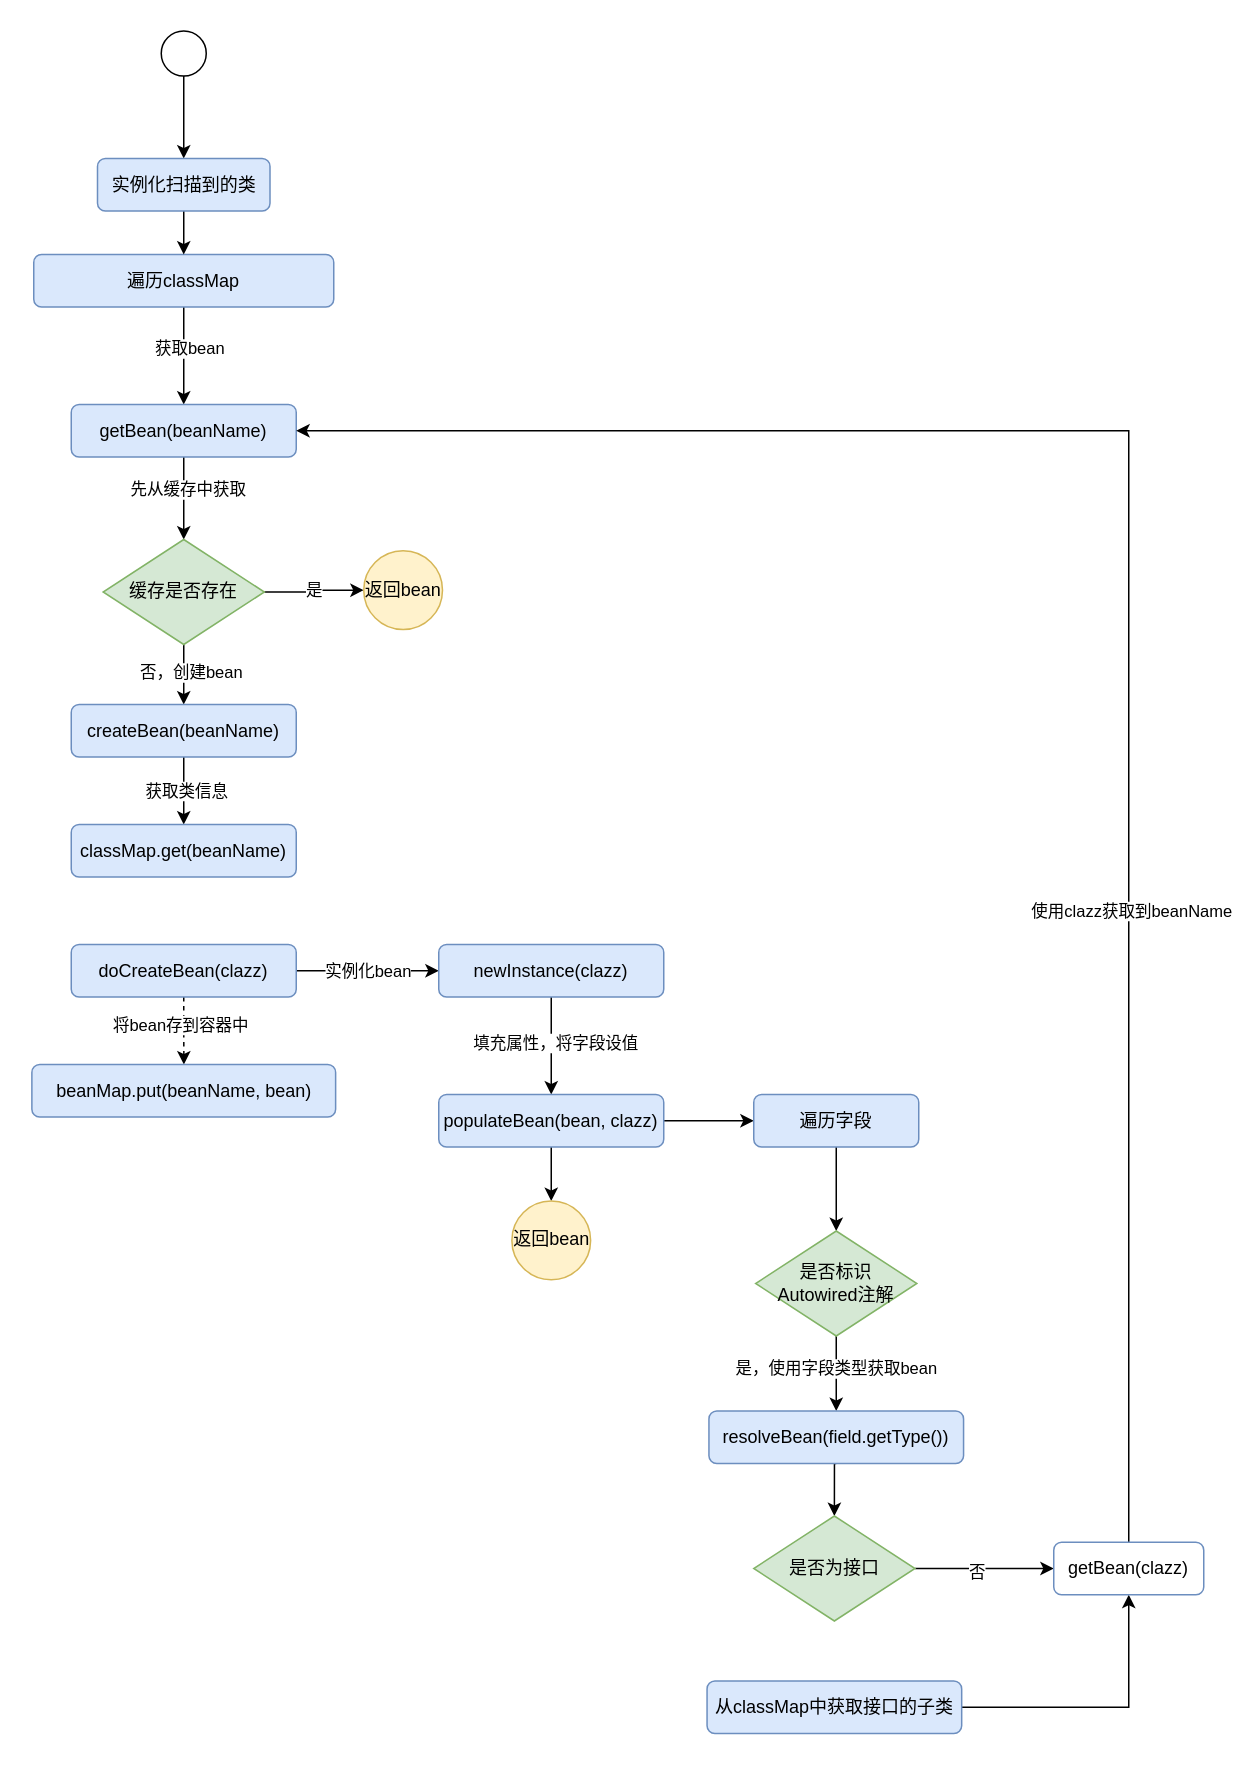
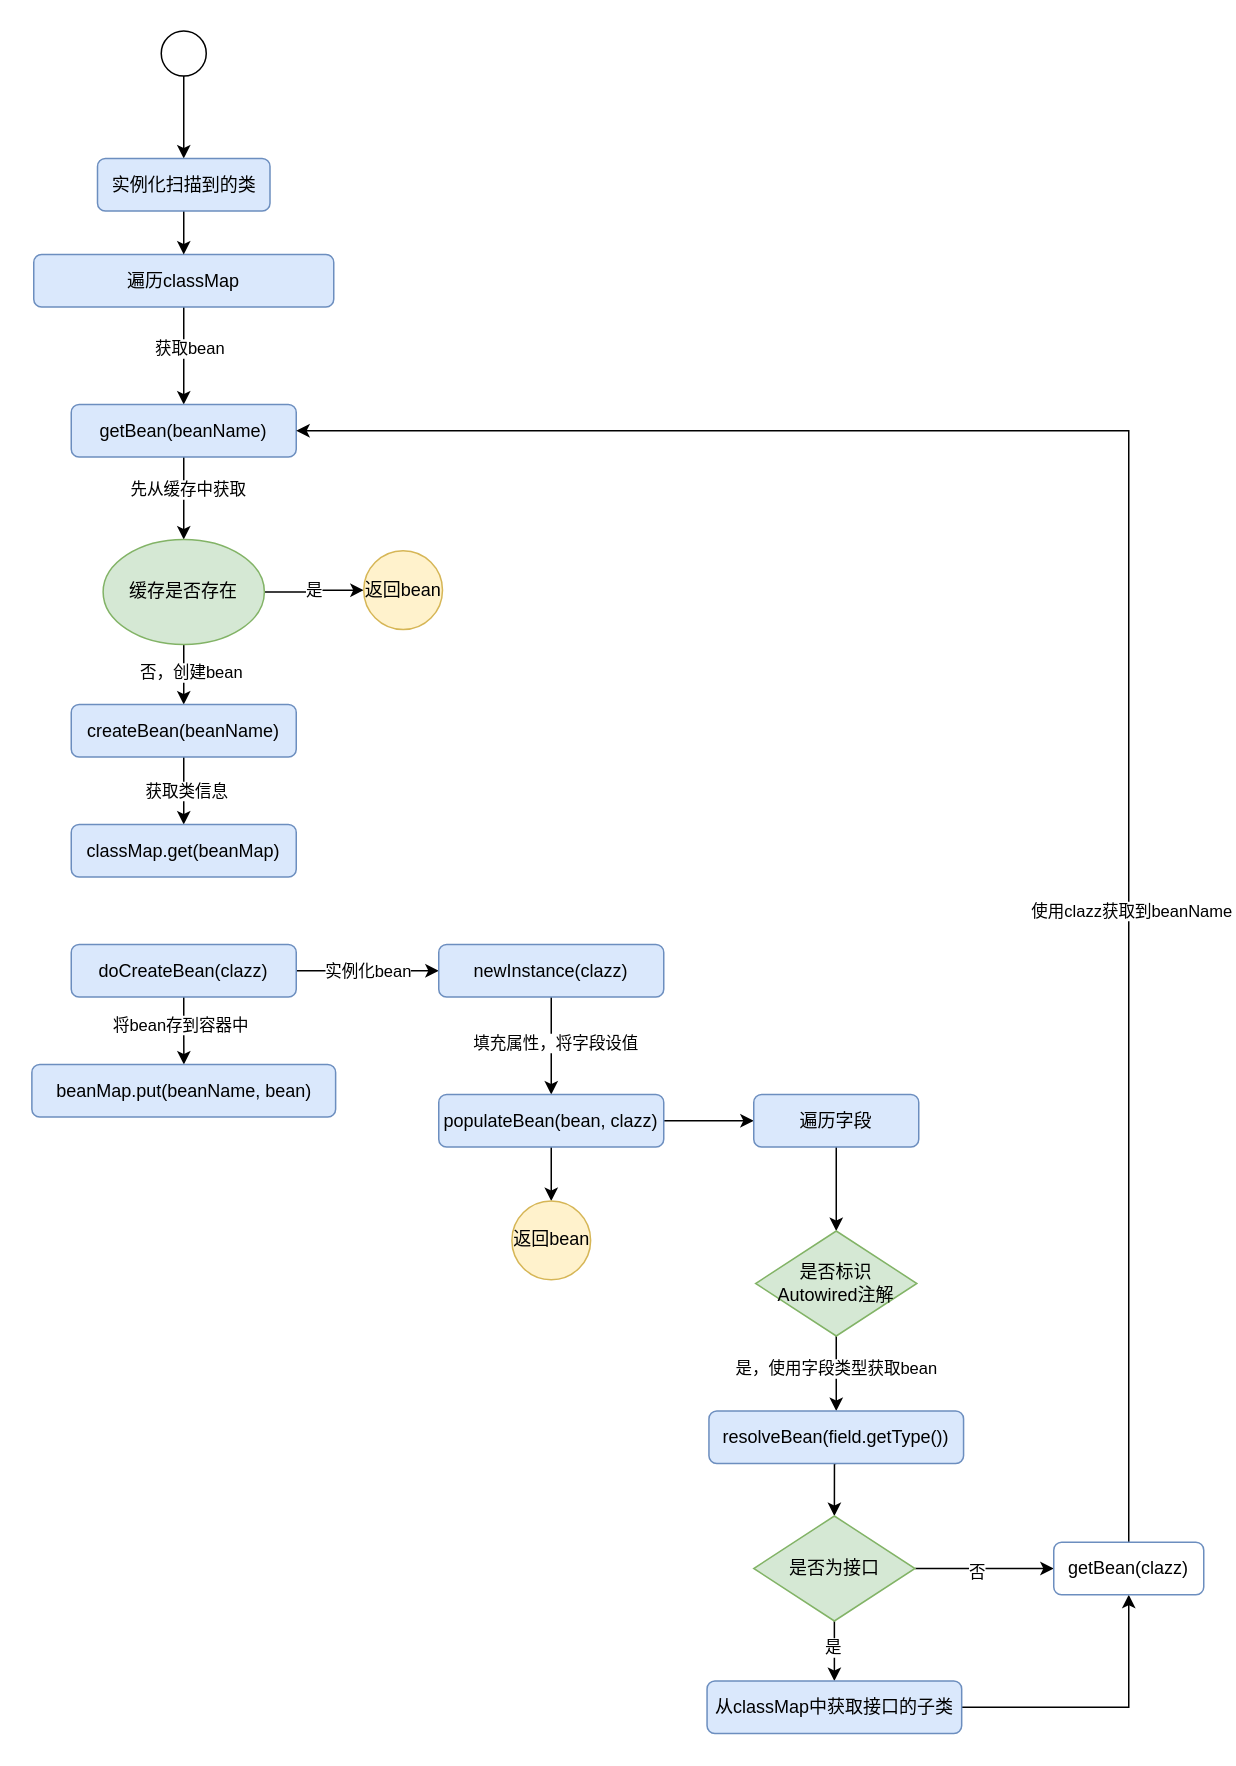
(184, 592) -> (184, 592)
(184, 851) -> (184, 851)
(184, 1007) -> (184, 1007)
none -> (834, 1646)
